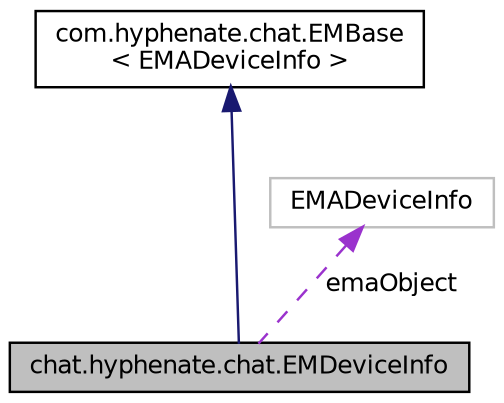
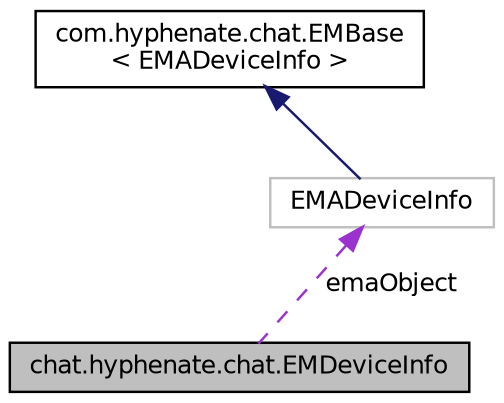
(235, 228) -> (322, 141)
